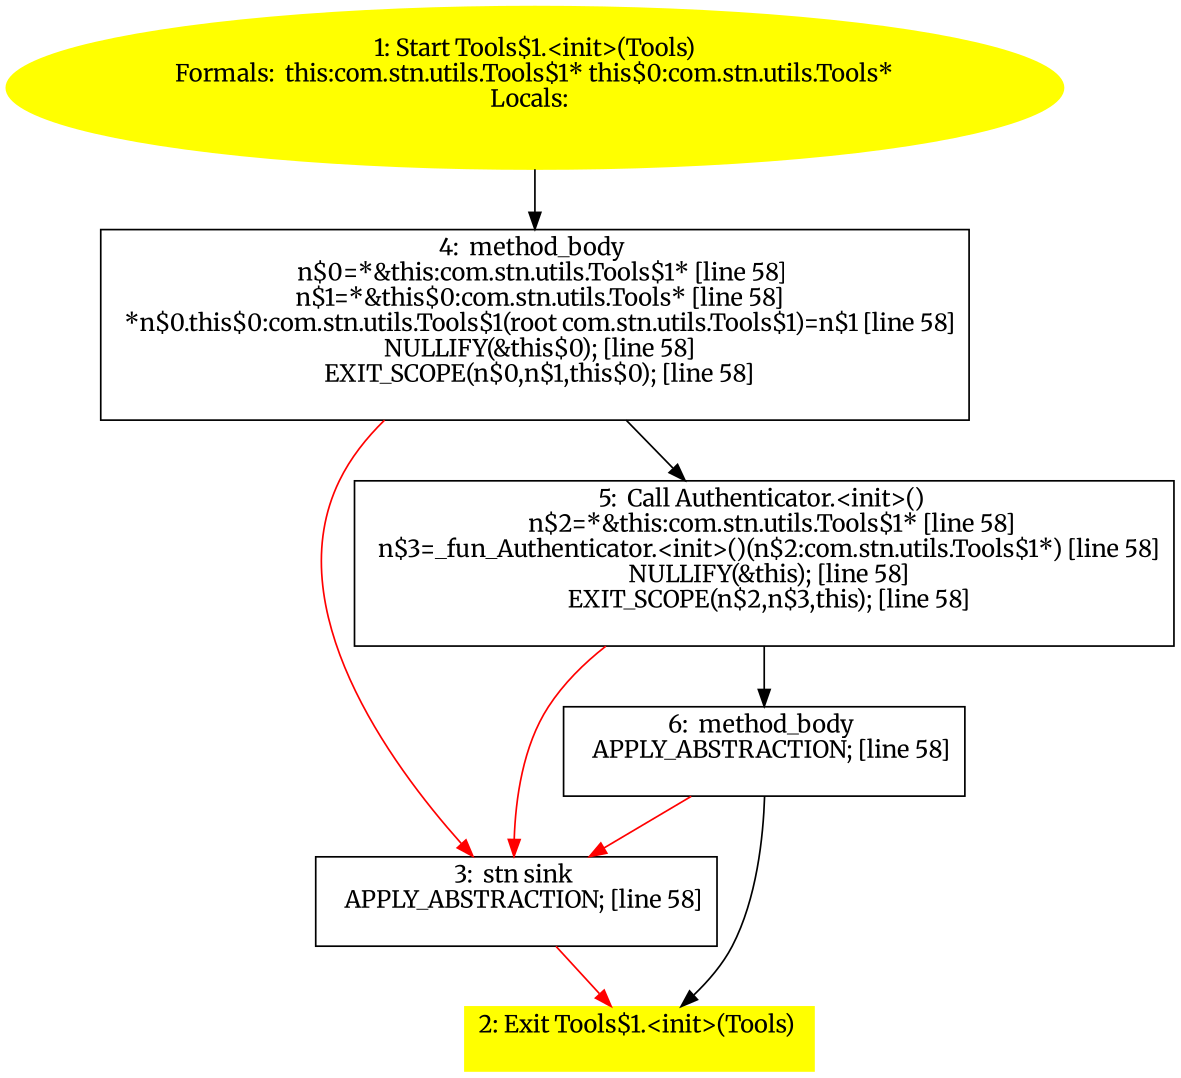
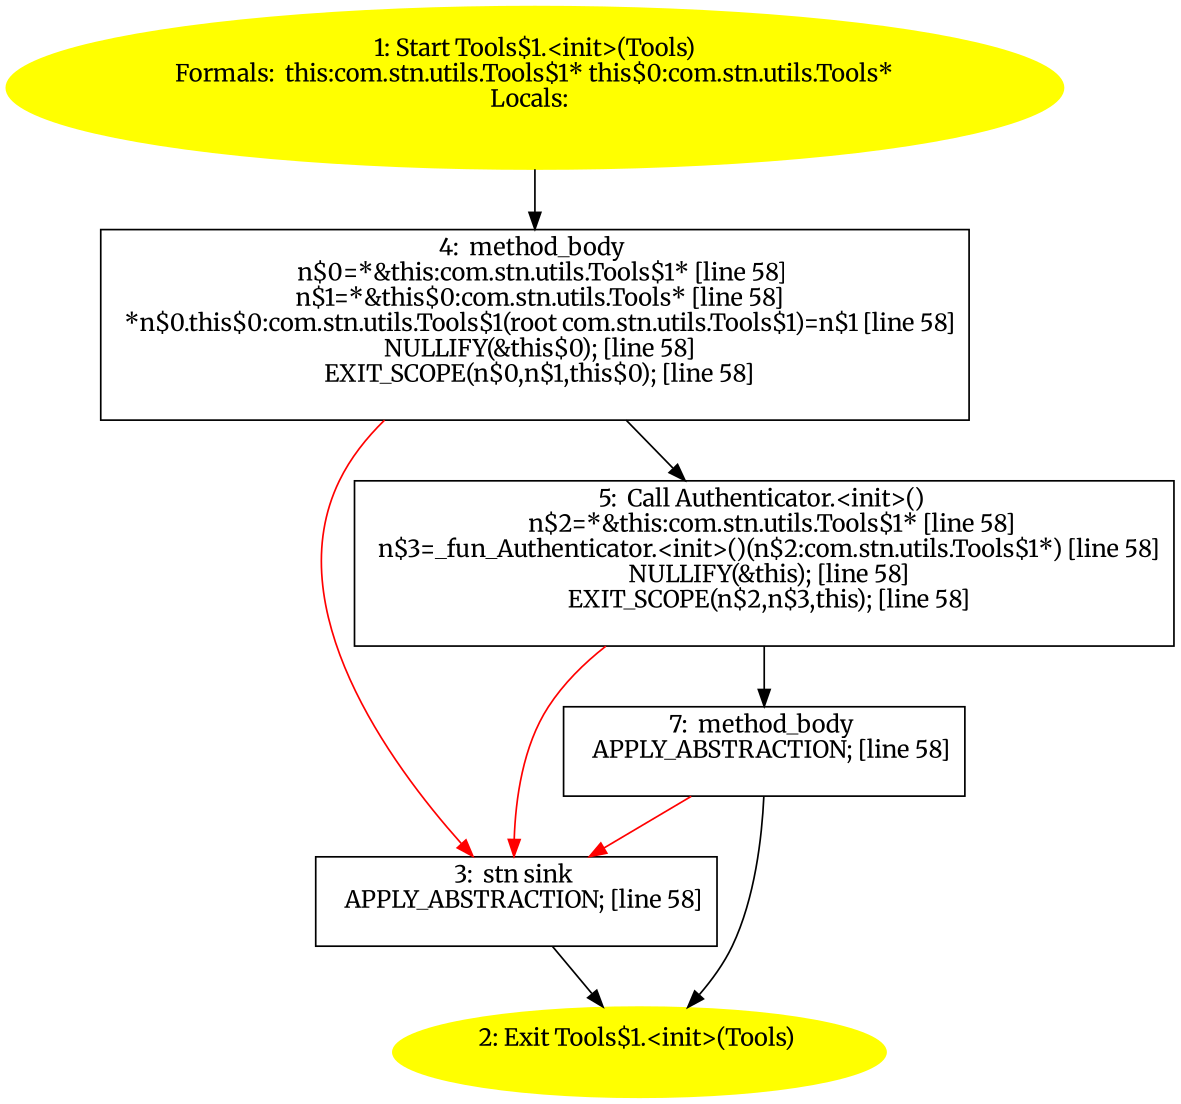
(764, 751) -> (764, 751)
(578, 970) -> (572, 970)
(639, 1039) -> (639, 1052)
